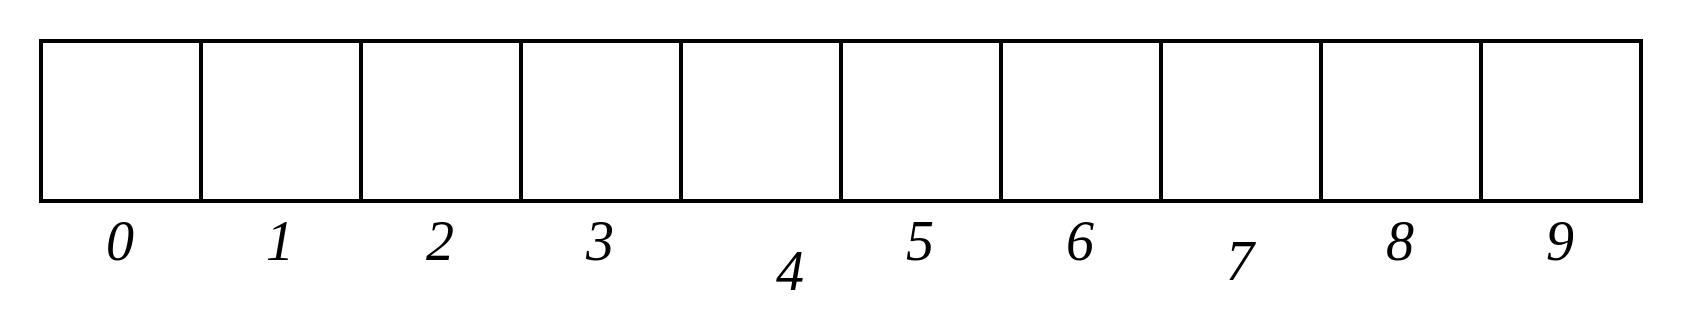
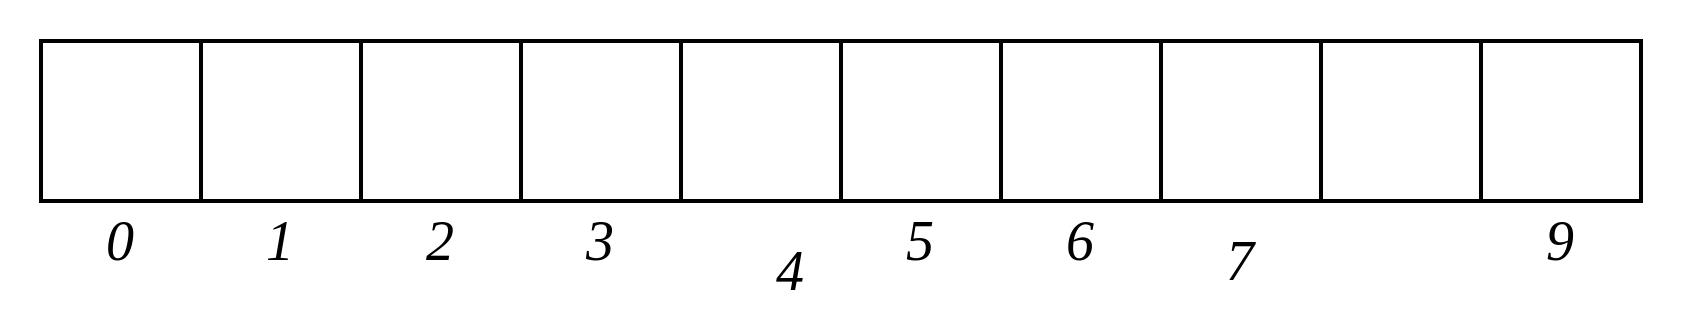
(1401, 241) -> none
